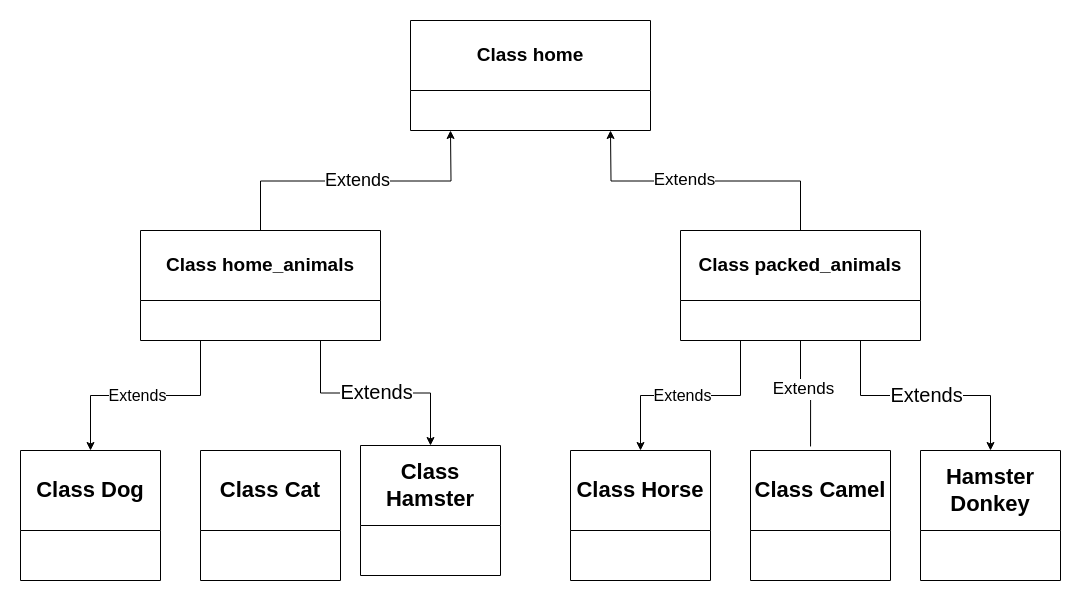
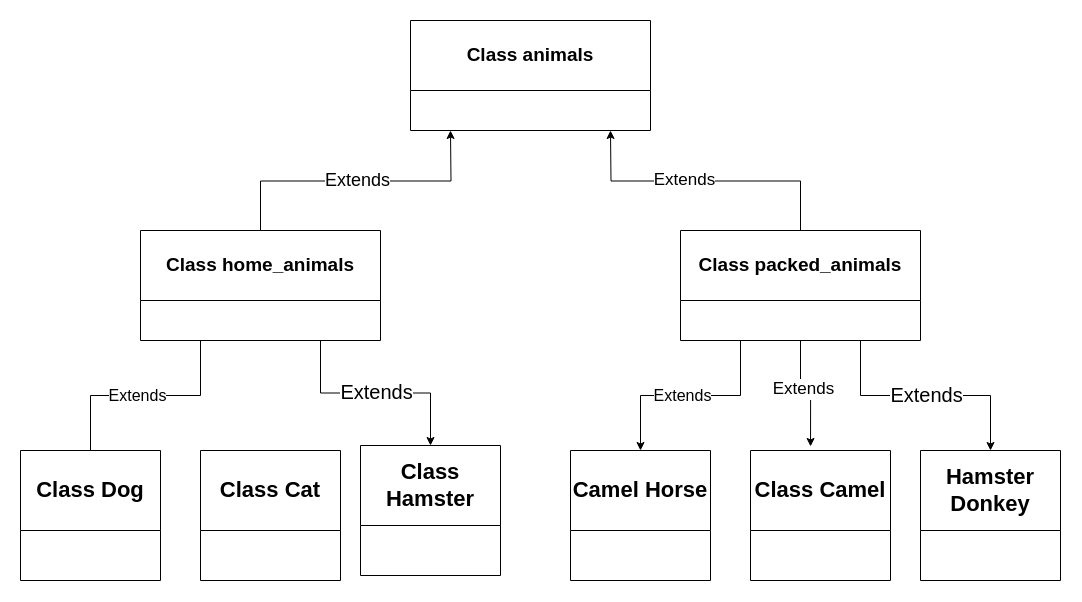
(531, 56) -> (531, 56)
(811, 440) -> (811, 438)
(91, 442) -> (91, 445)
(641, 491) -> (641, 491)
